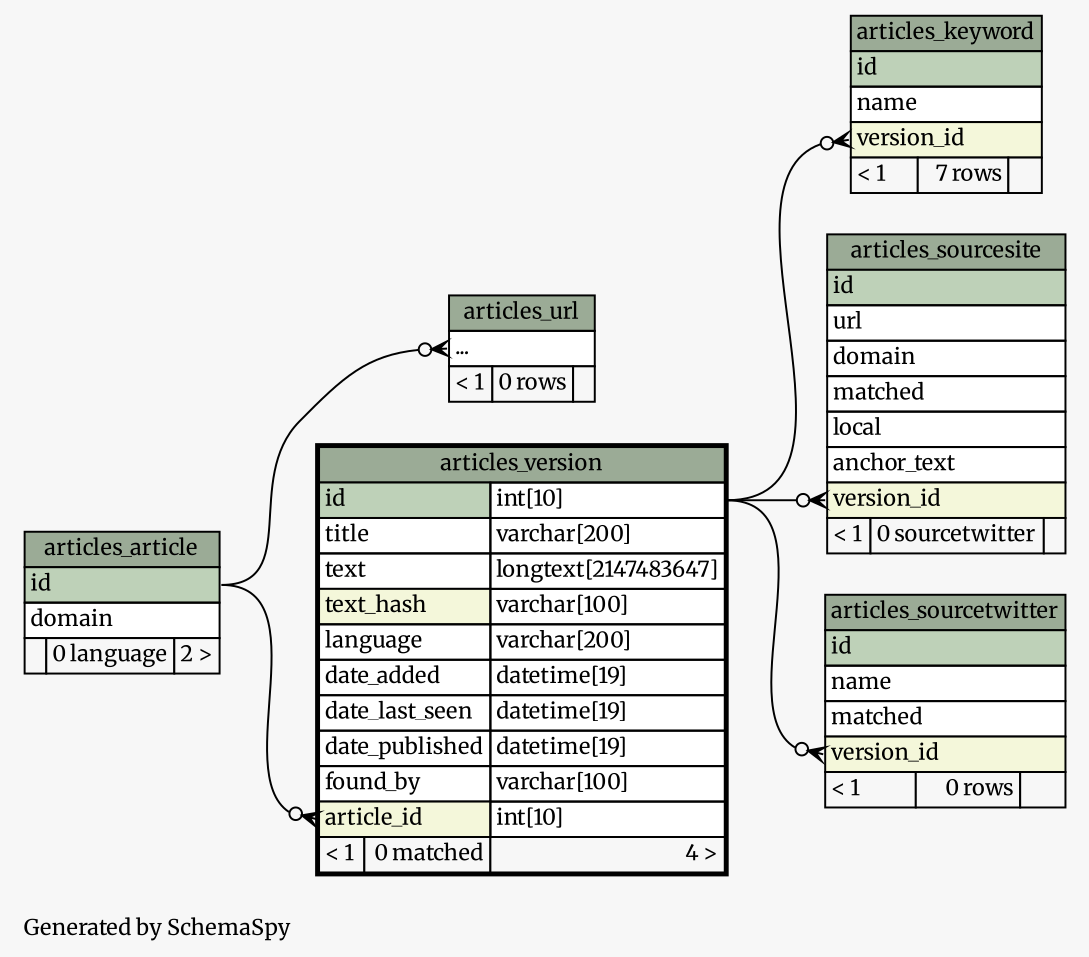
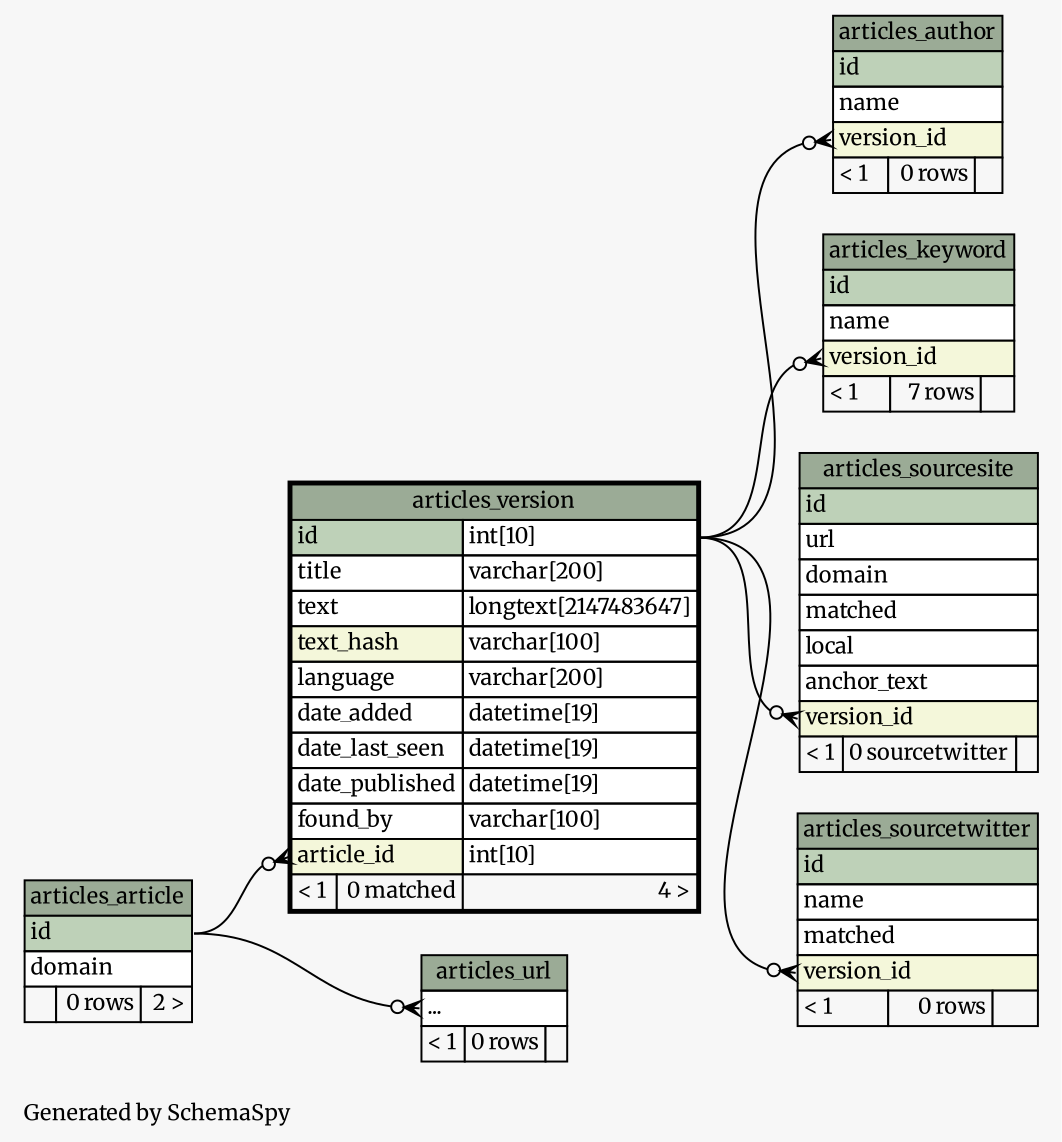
none -> (918, 104)
(110, 655) -> (100, 1003)
